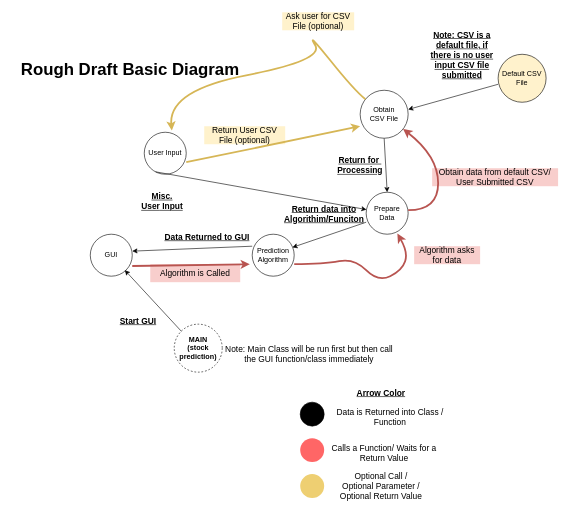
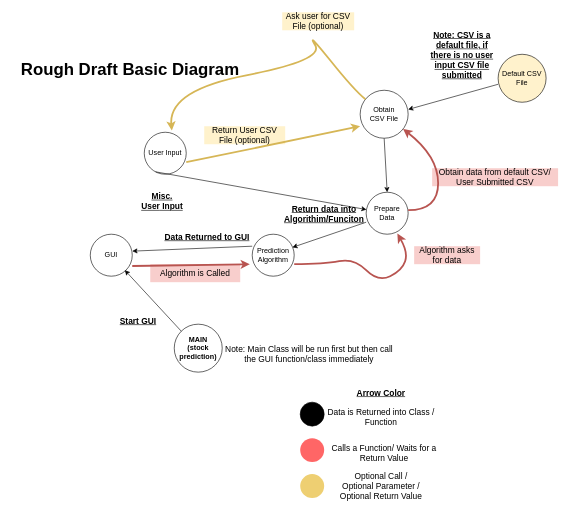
(360, 165) -> none
(198, 348) -> (198, 348)
(390, 417) -> (381, 417)
